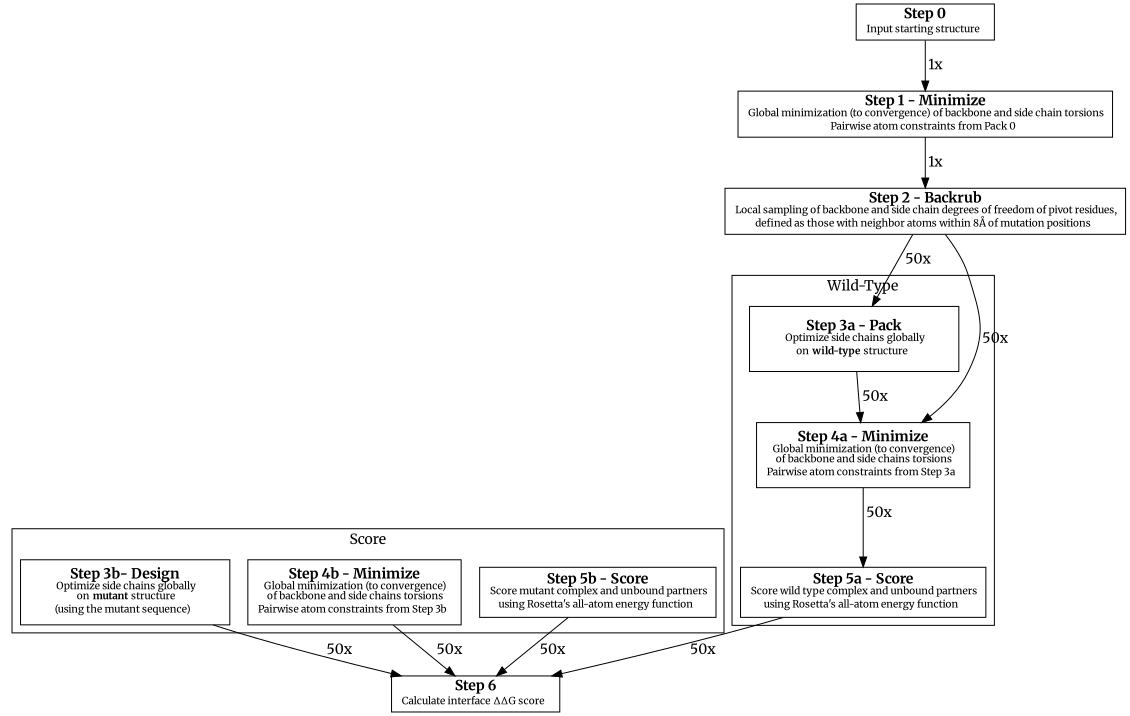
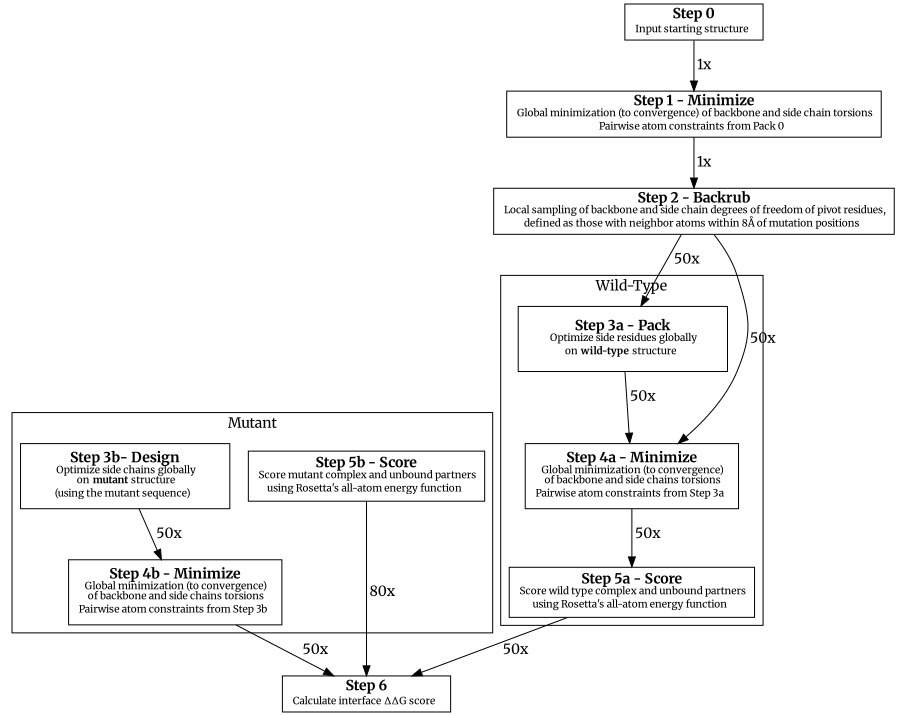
(854, 338) -> (623, 338)
(368, 540) -> (252, 424)
(551, 650) -> (381, 592)
(302, 651) -> (148, 530)
